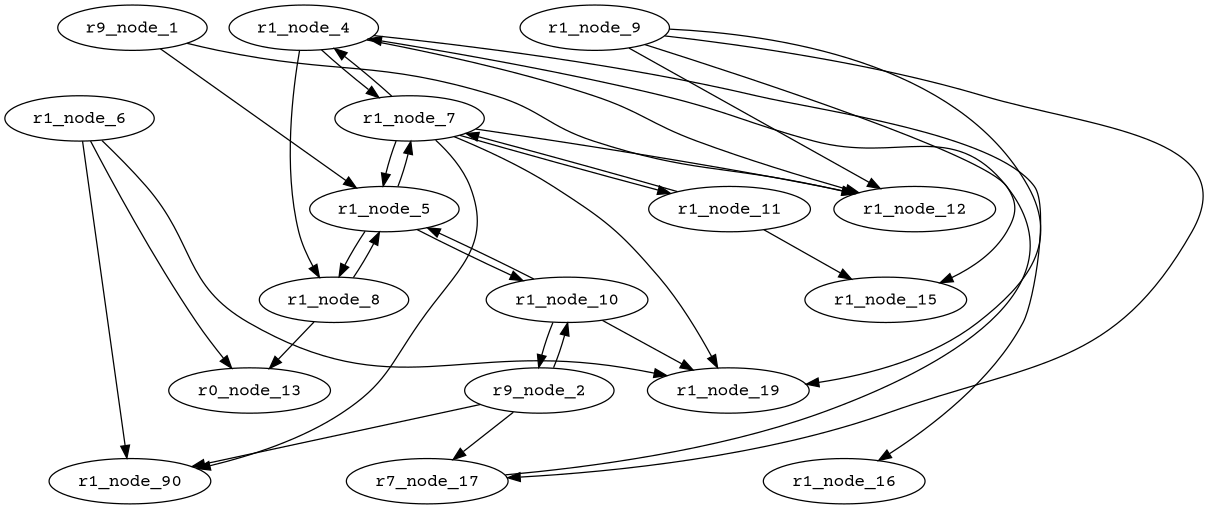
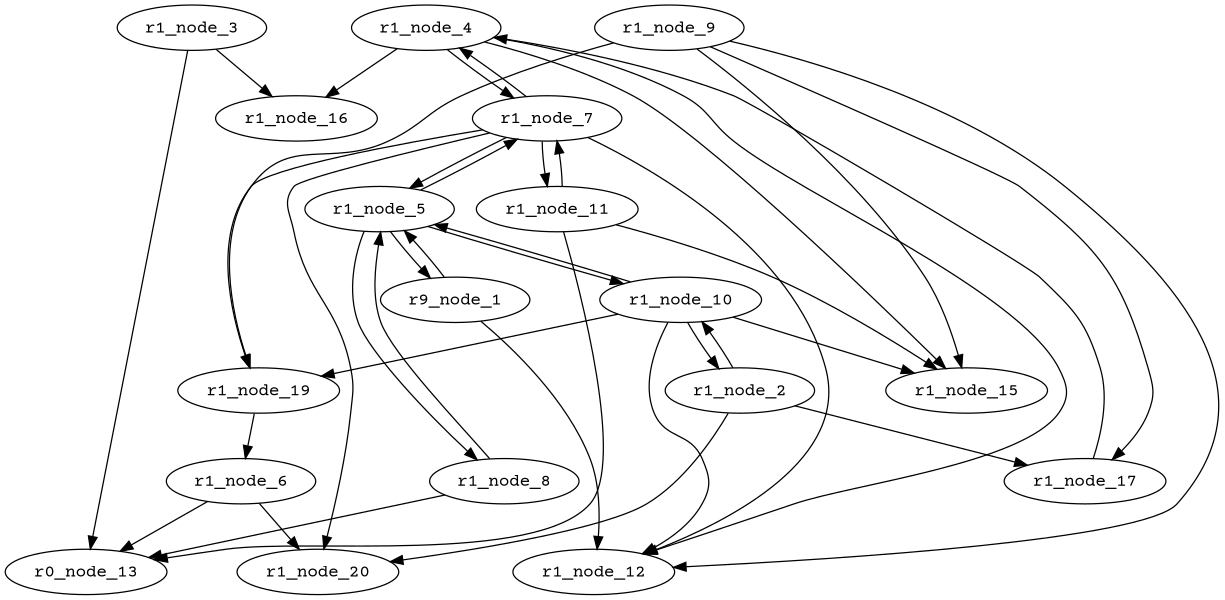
none -> (192, 28)
(290, 160) -> (731, 169)
none -> (406, 251)
none -> (826, 346)
(331, 357) -> (251, 430)
(539, 391) -> (740, 391)
none -> (686, 440)
(130, 481) -> (318, 572)
(427, 481) -> (1085, 481)
none -> (555, 525)
